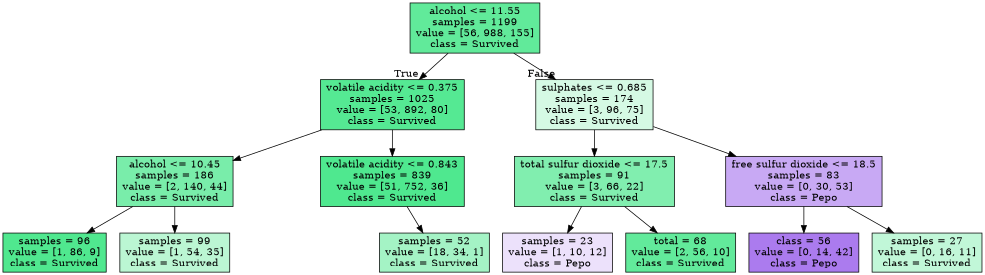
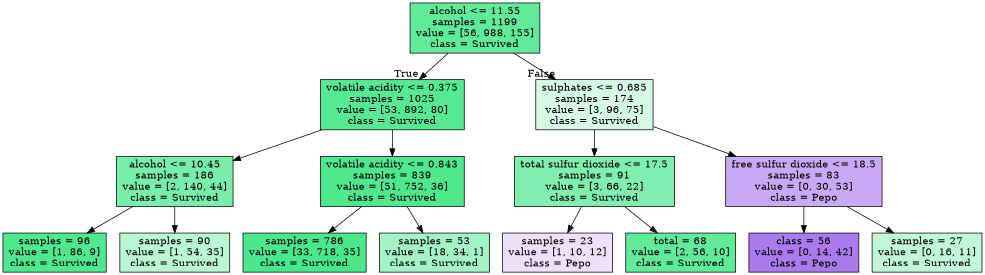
(175, 253) -> (175, 253)
none -> (305, 253)
(434, 253) -> (434, 253)
